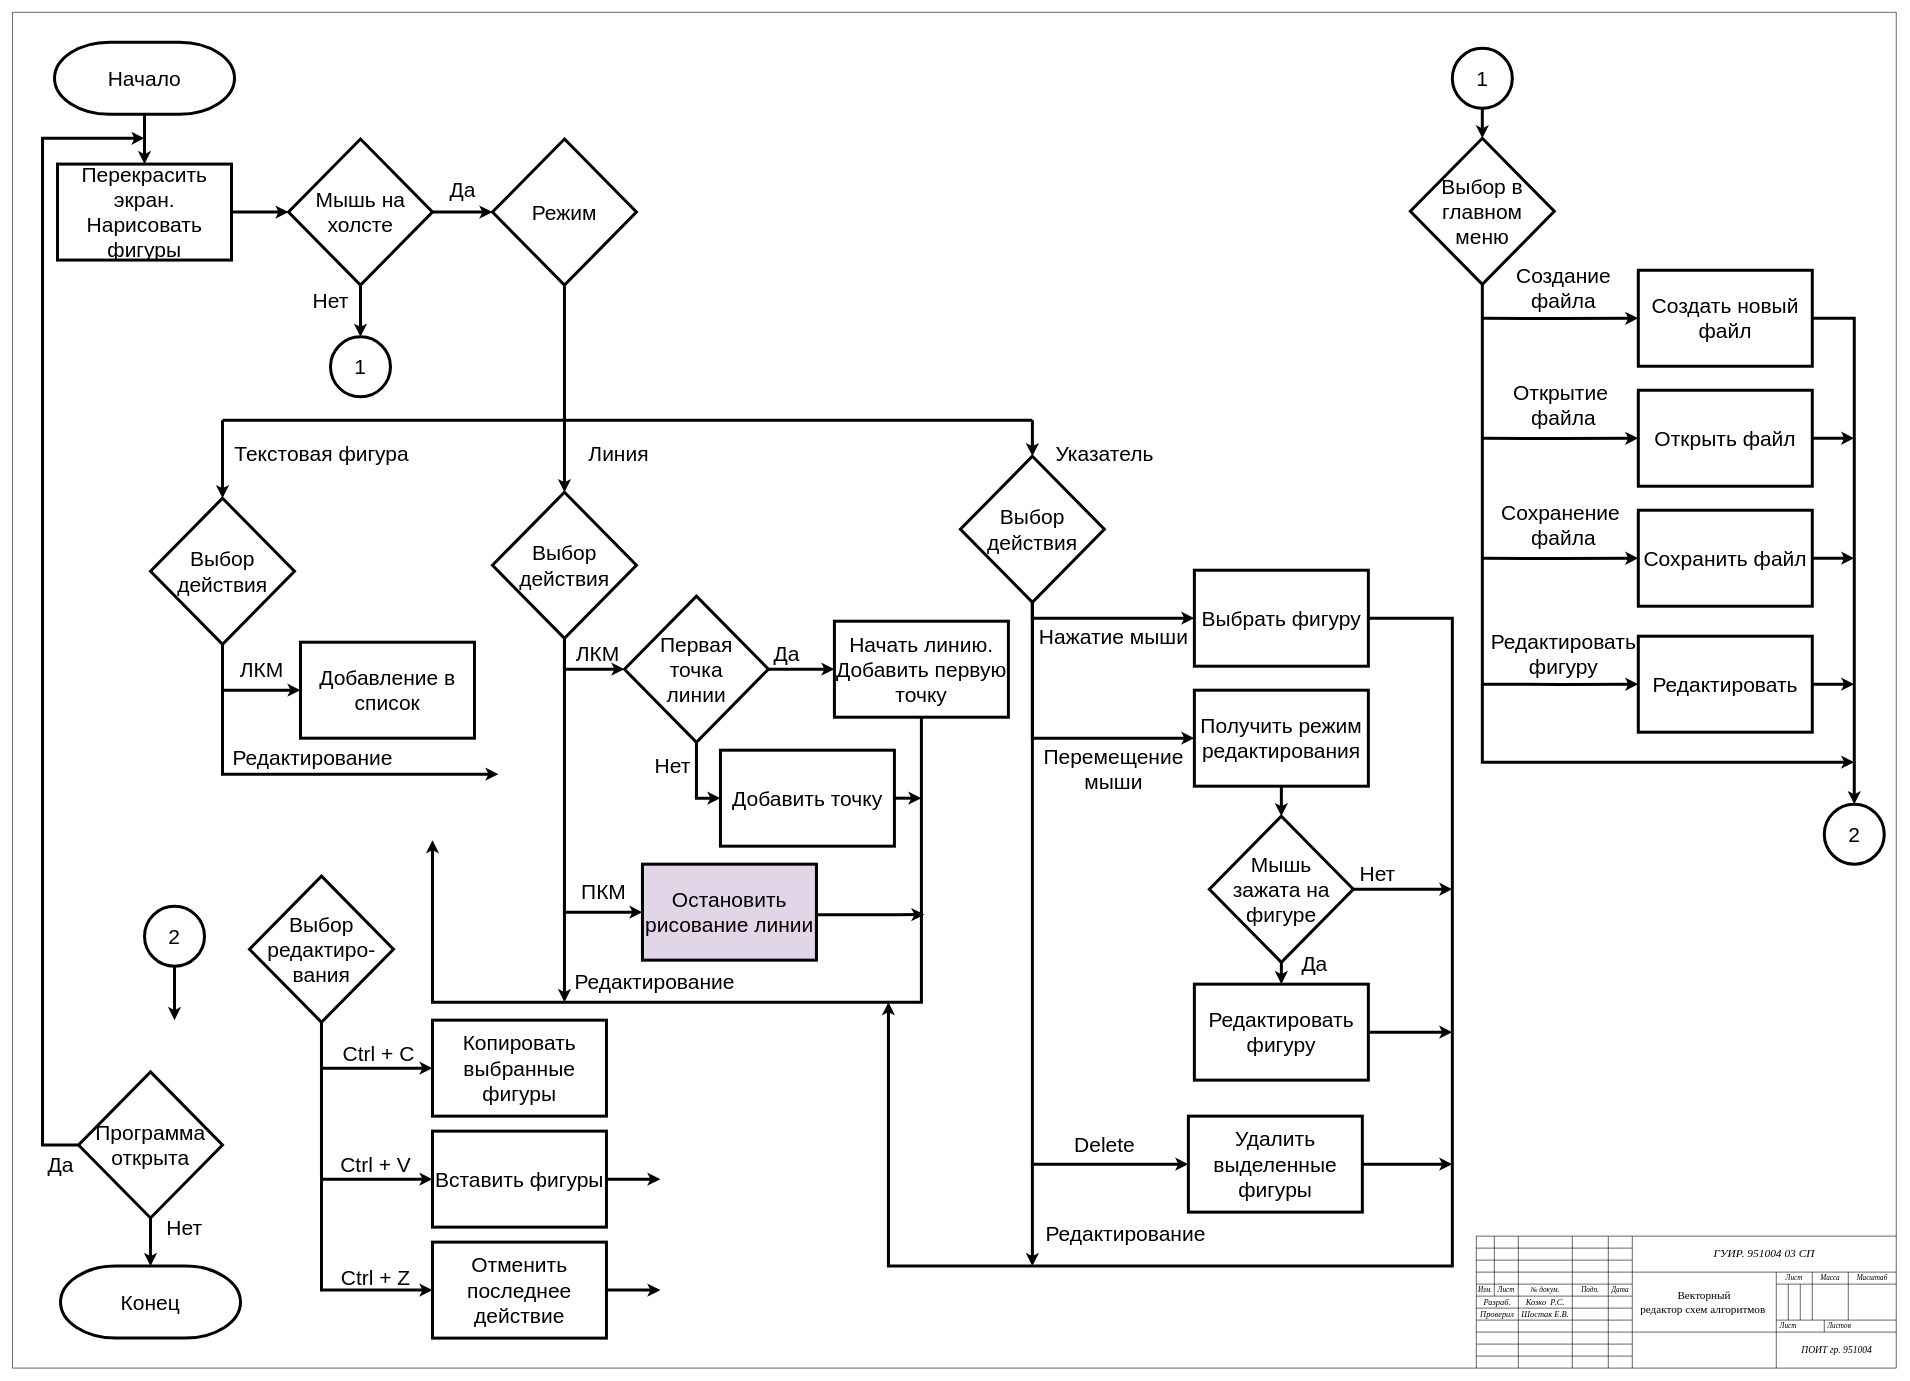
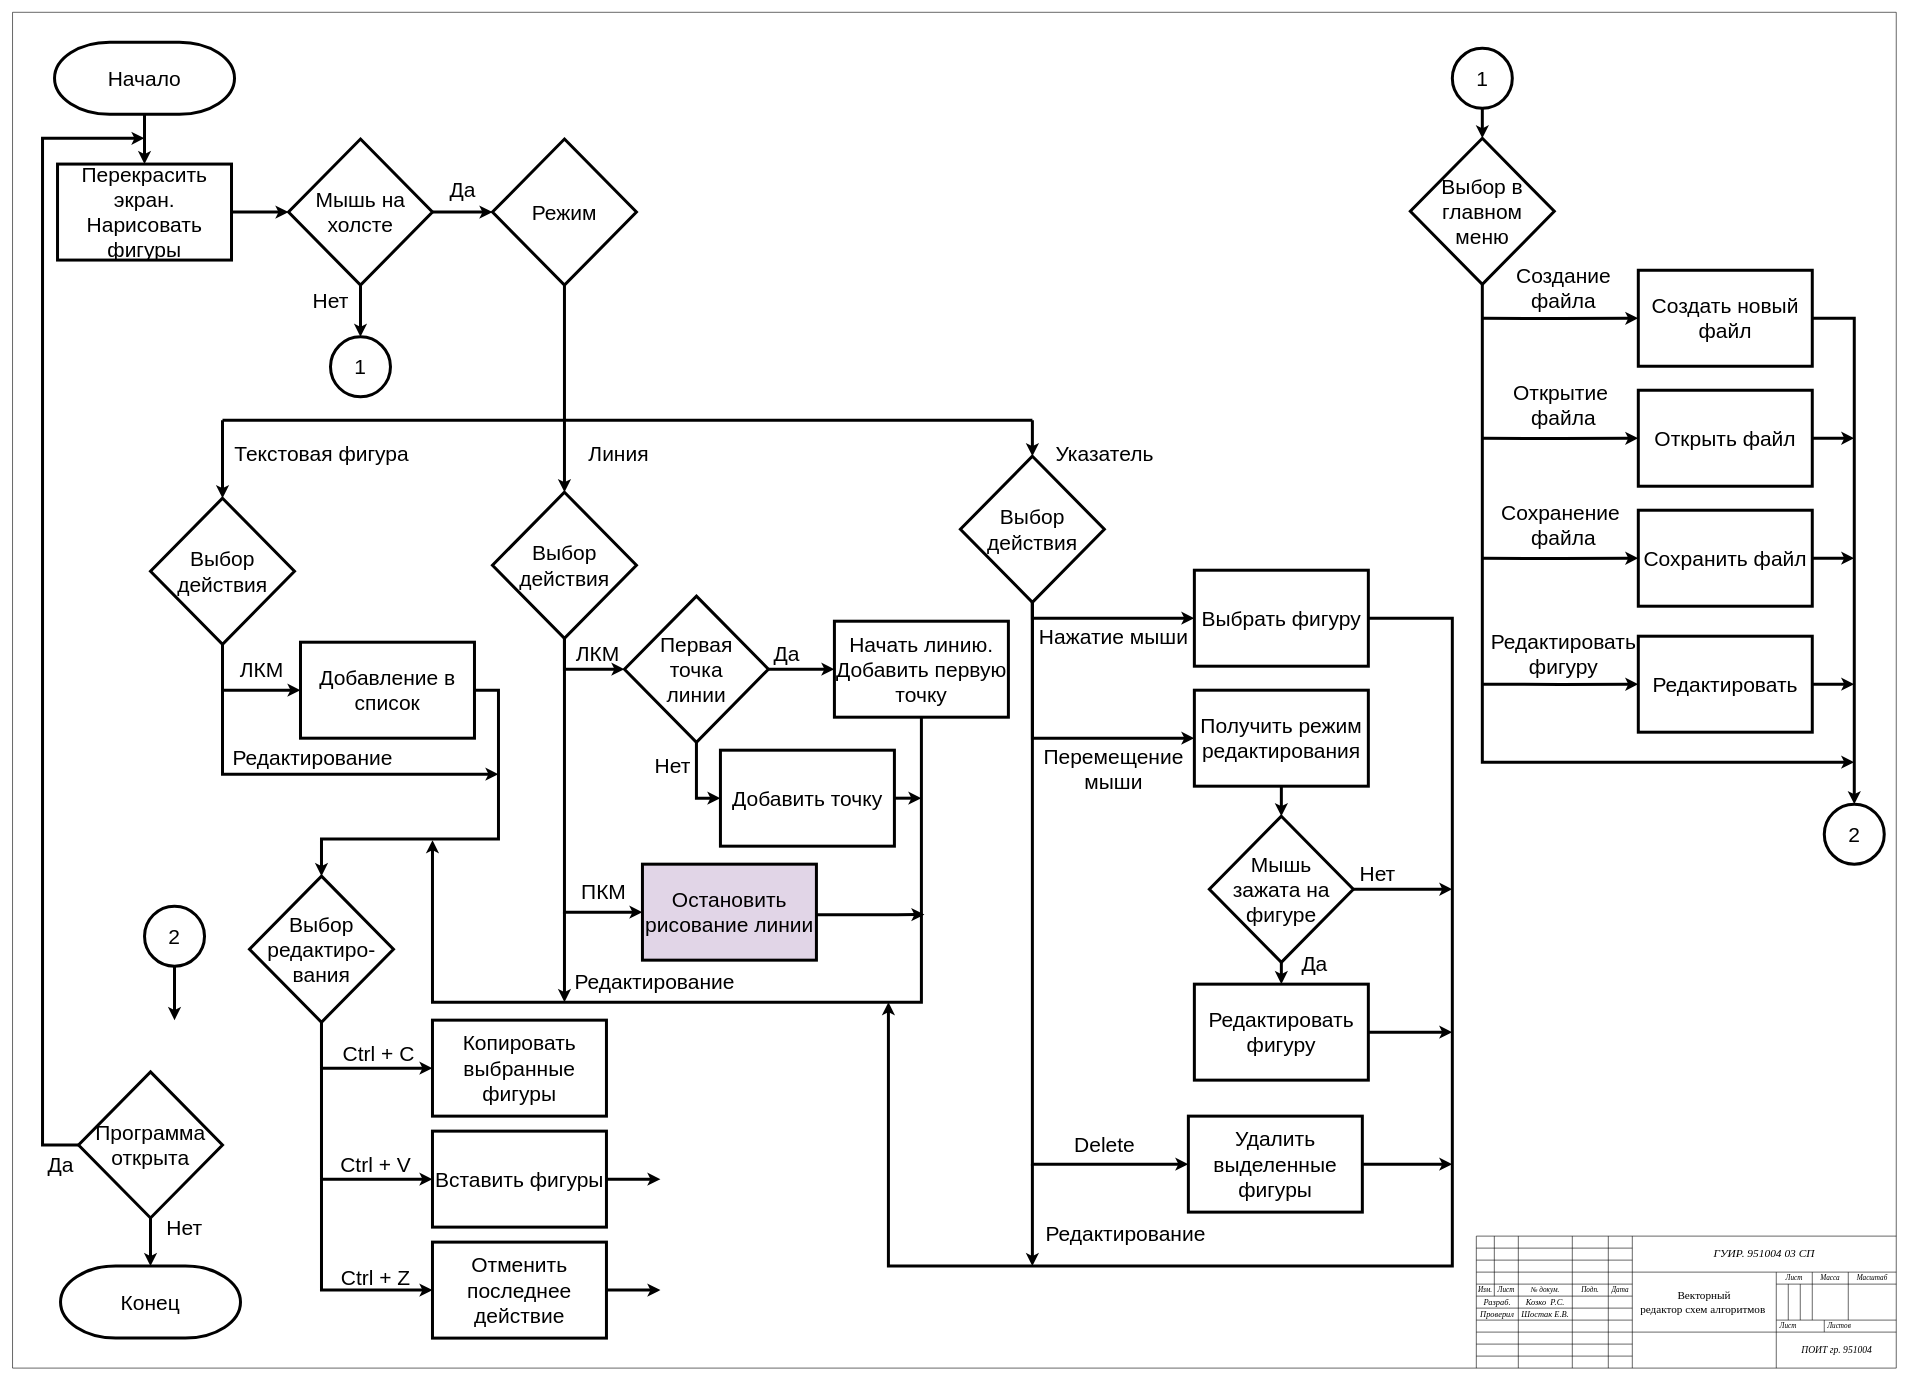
none -> (482, 839)
